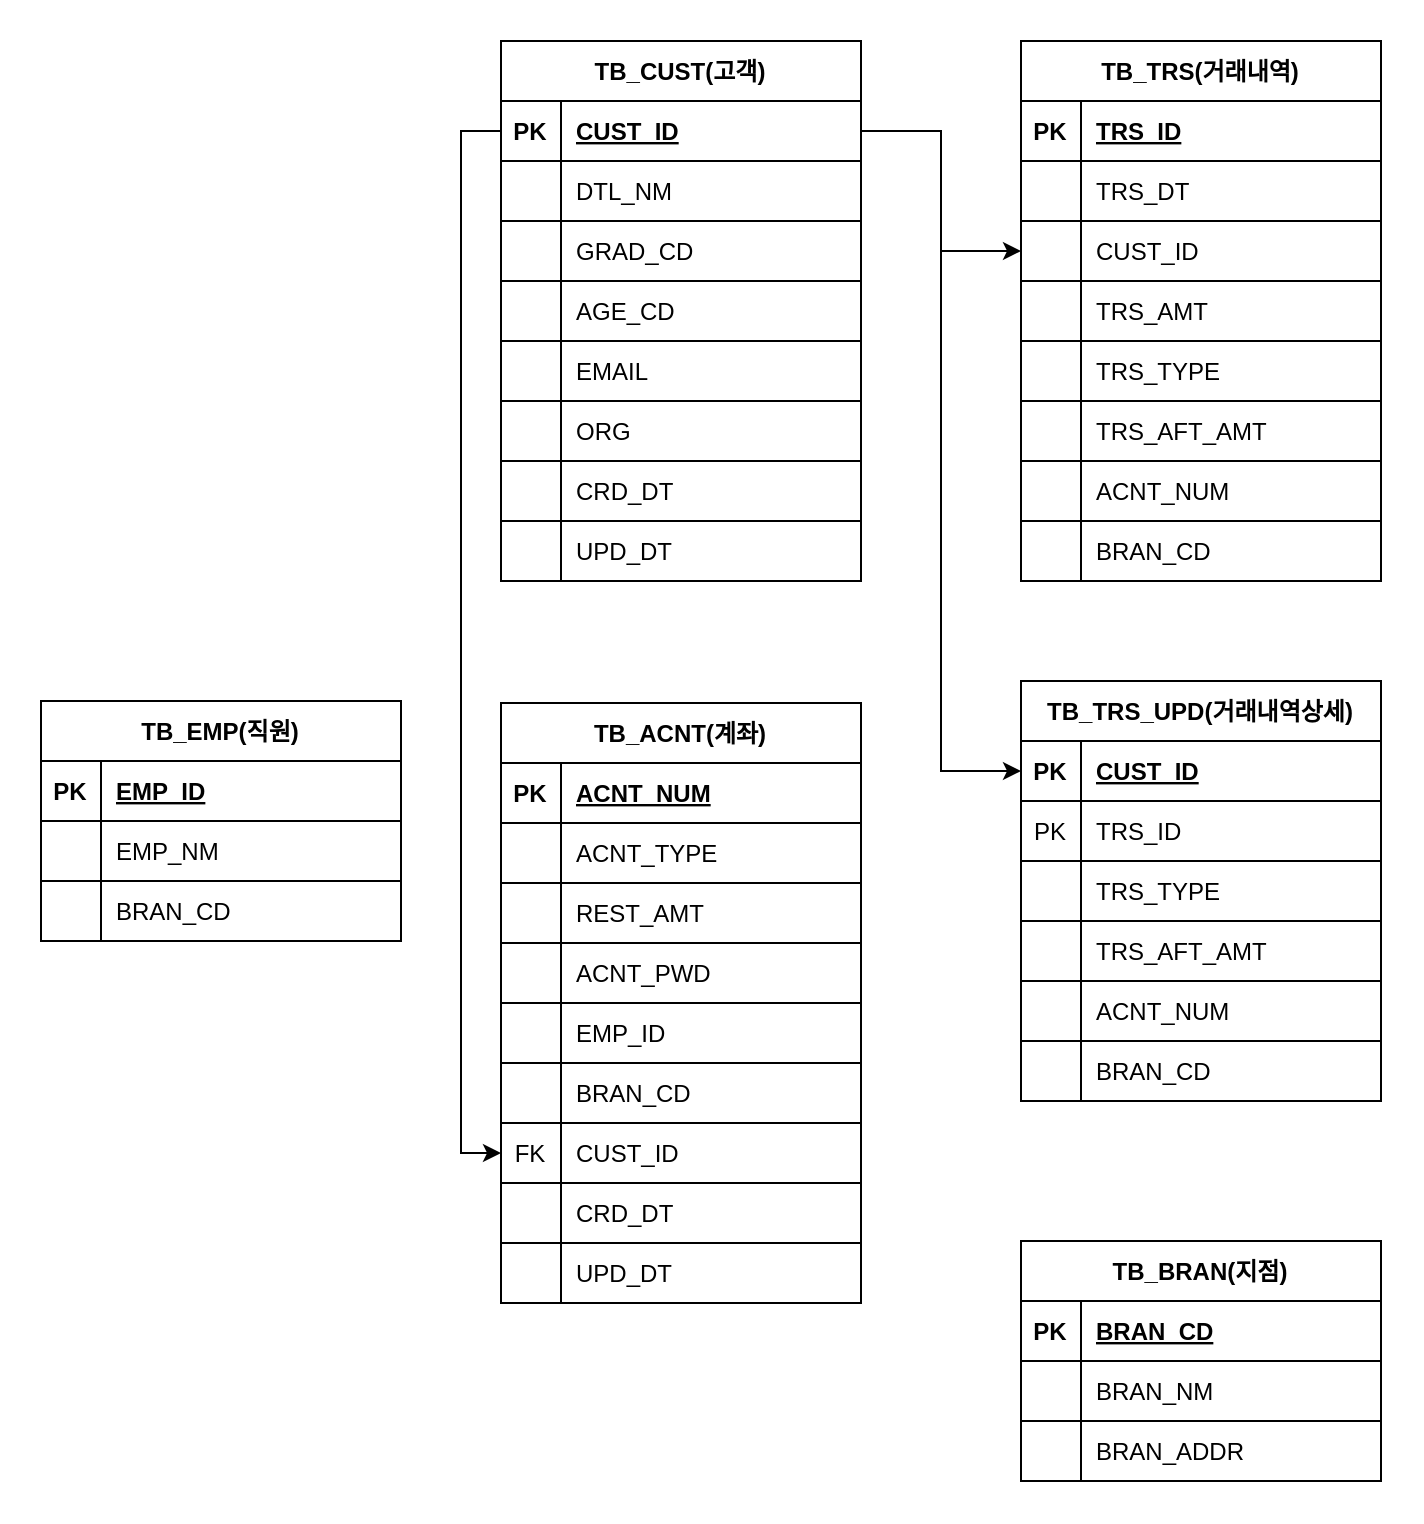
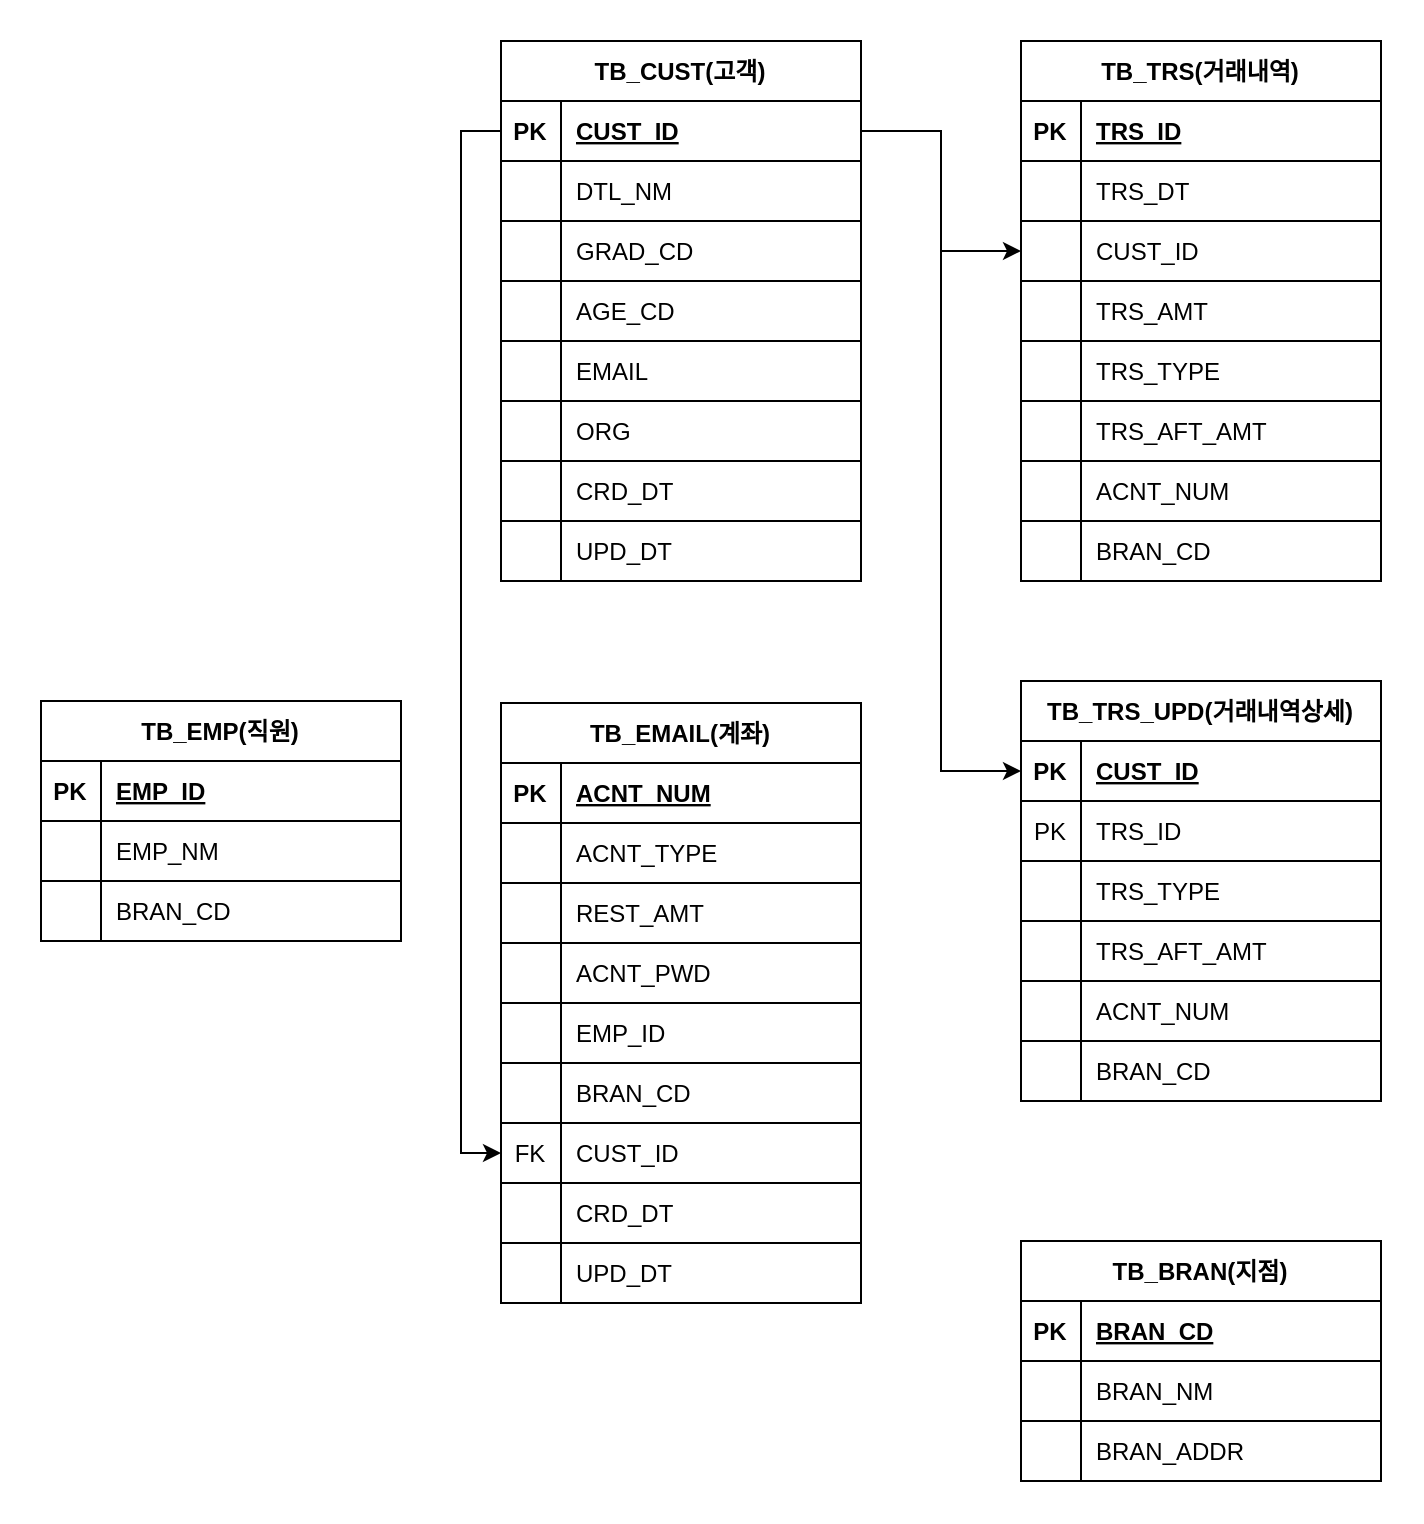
(680, 734) -> (680, 734)
